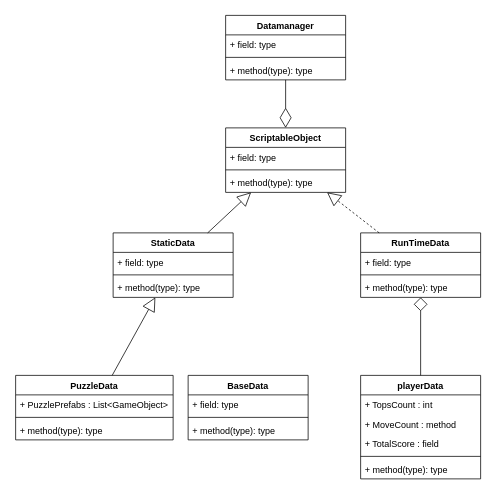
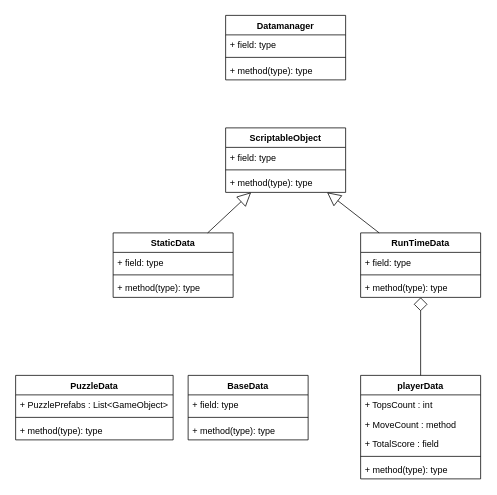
(285, 94) -> none
(358, 217) -> (358, 217)
(130, 343) -> none
